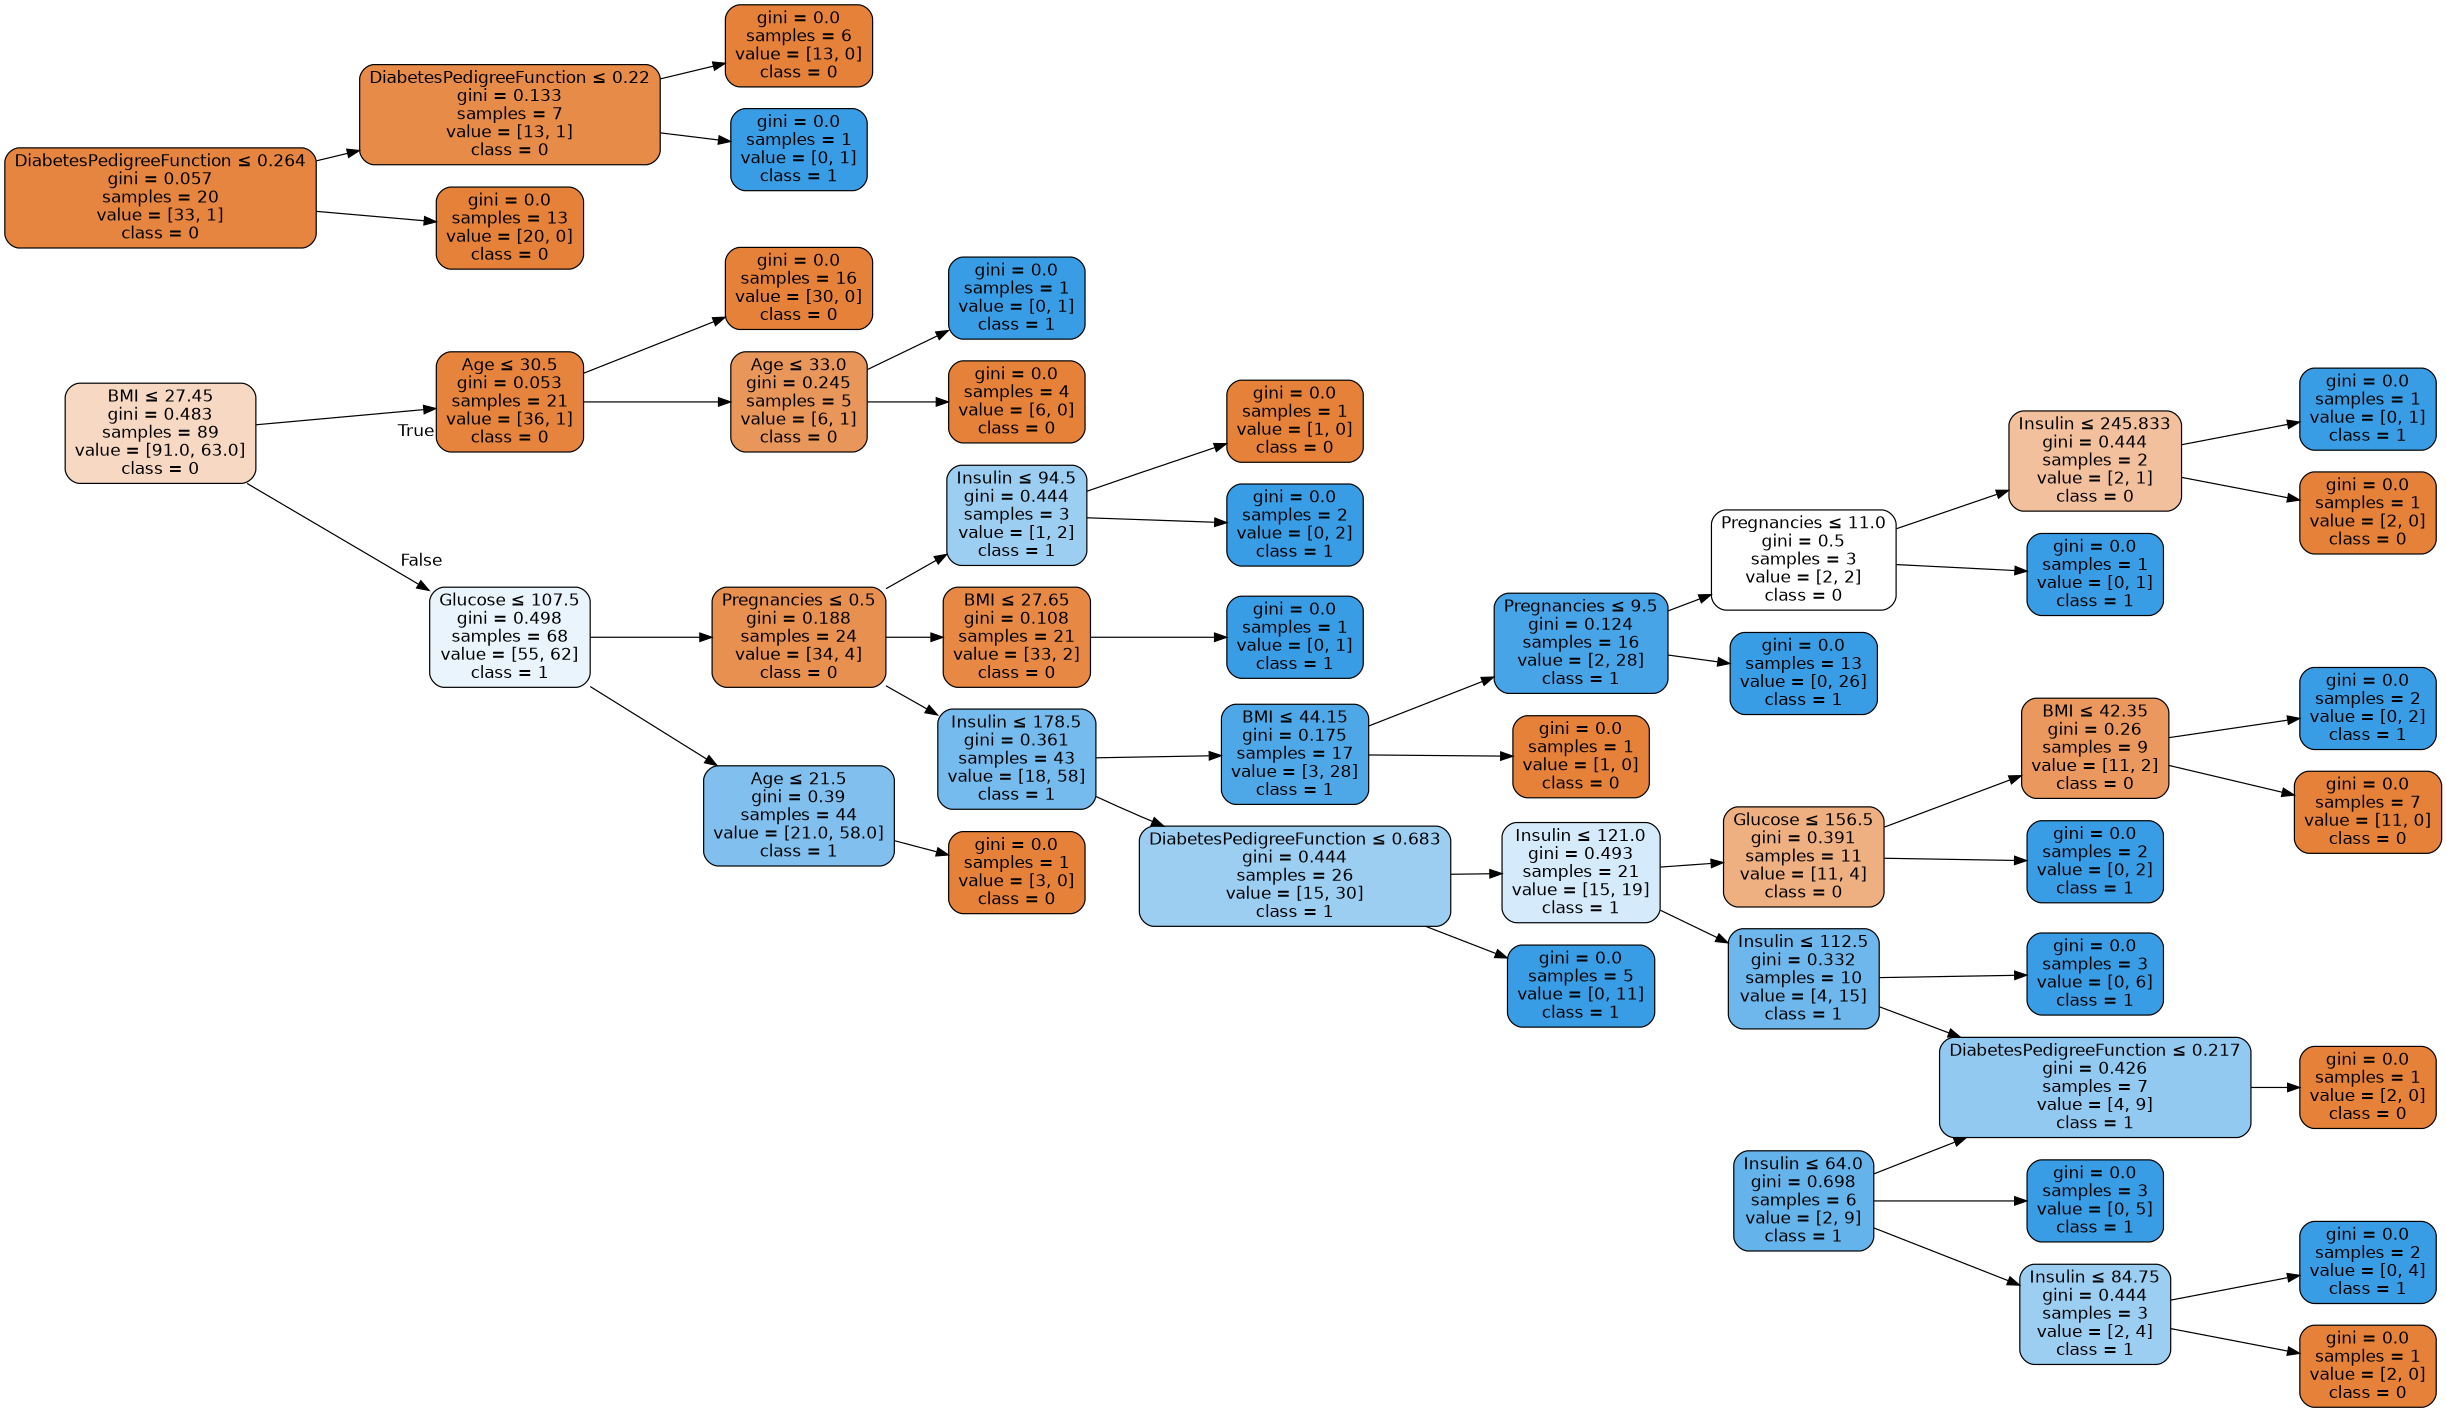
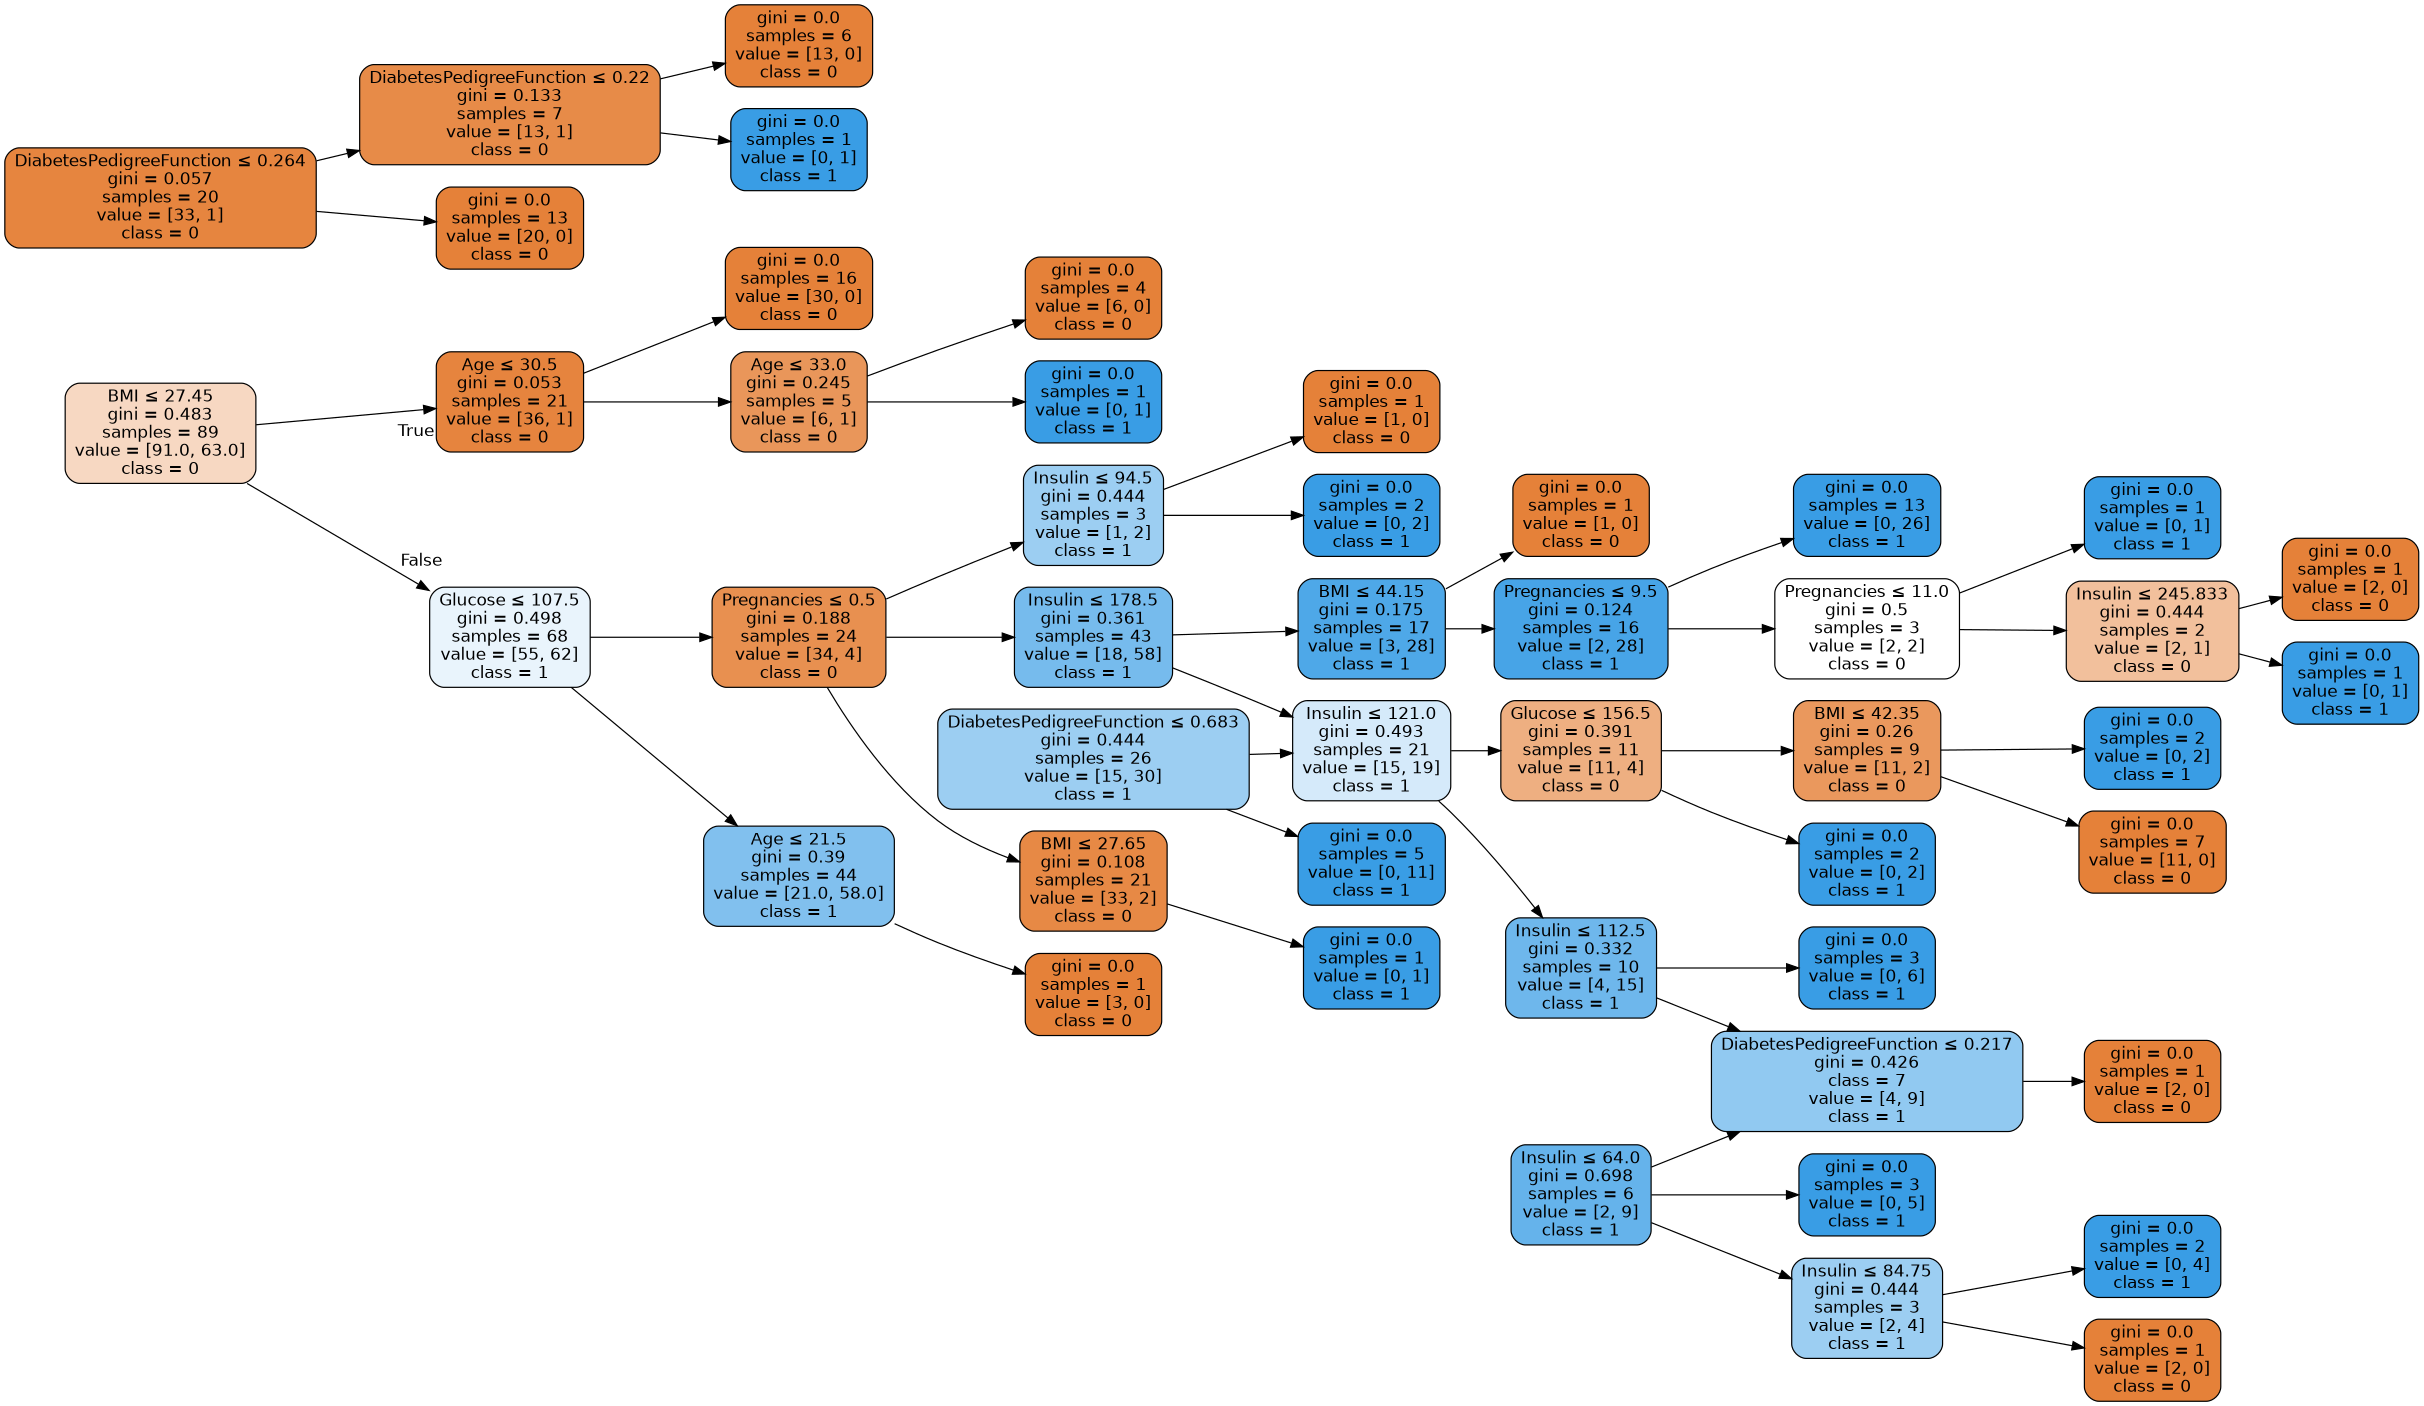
(1124, 809) -> (1227, 690)
(2095, 1087) -> (1867, 1081)
